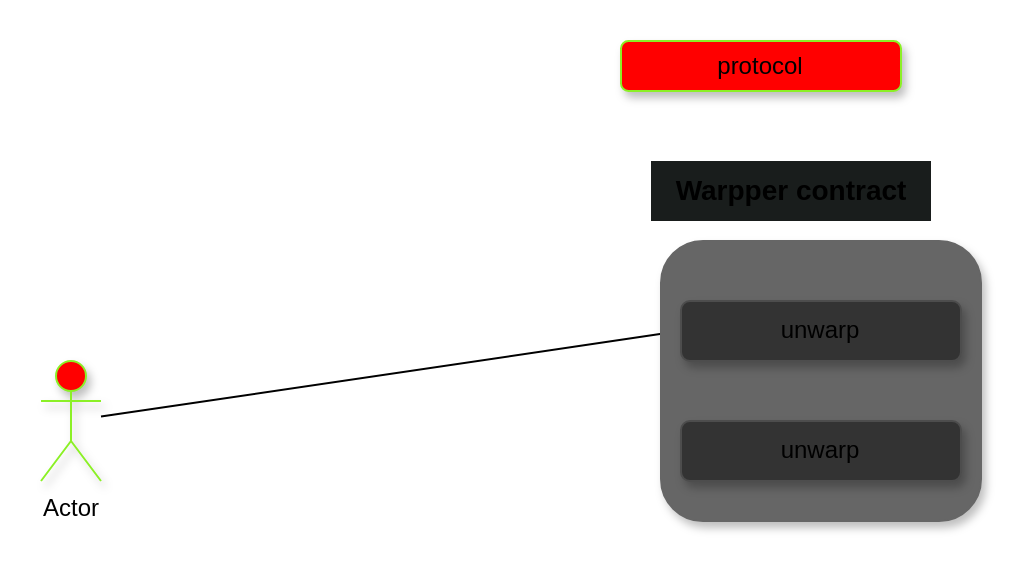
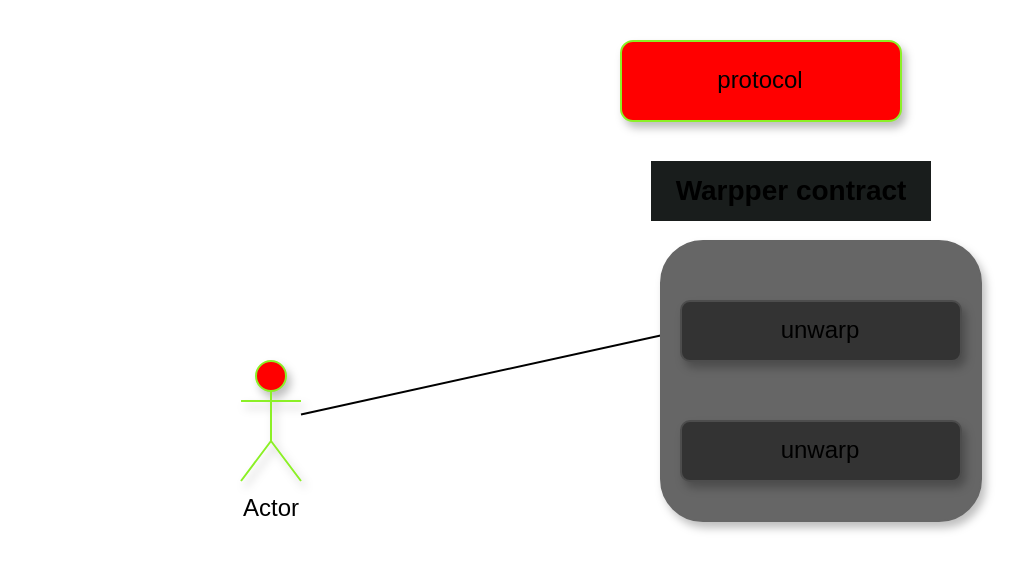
(761, 66) -> (761, 81)
(71, 421) -> (271, 421)
